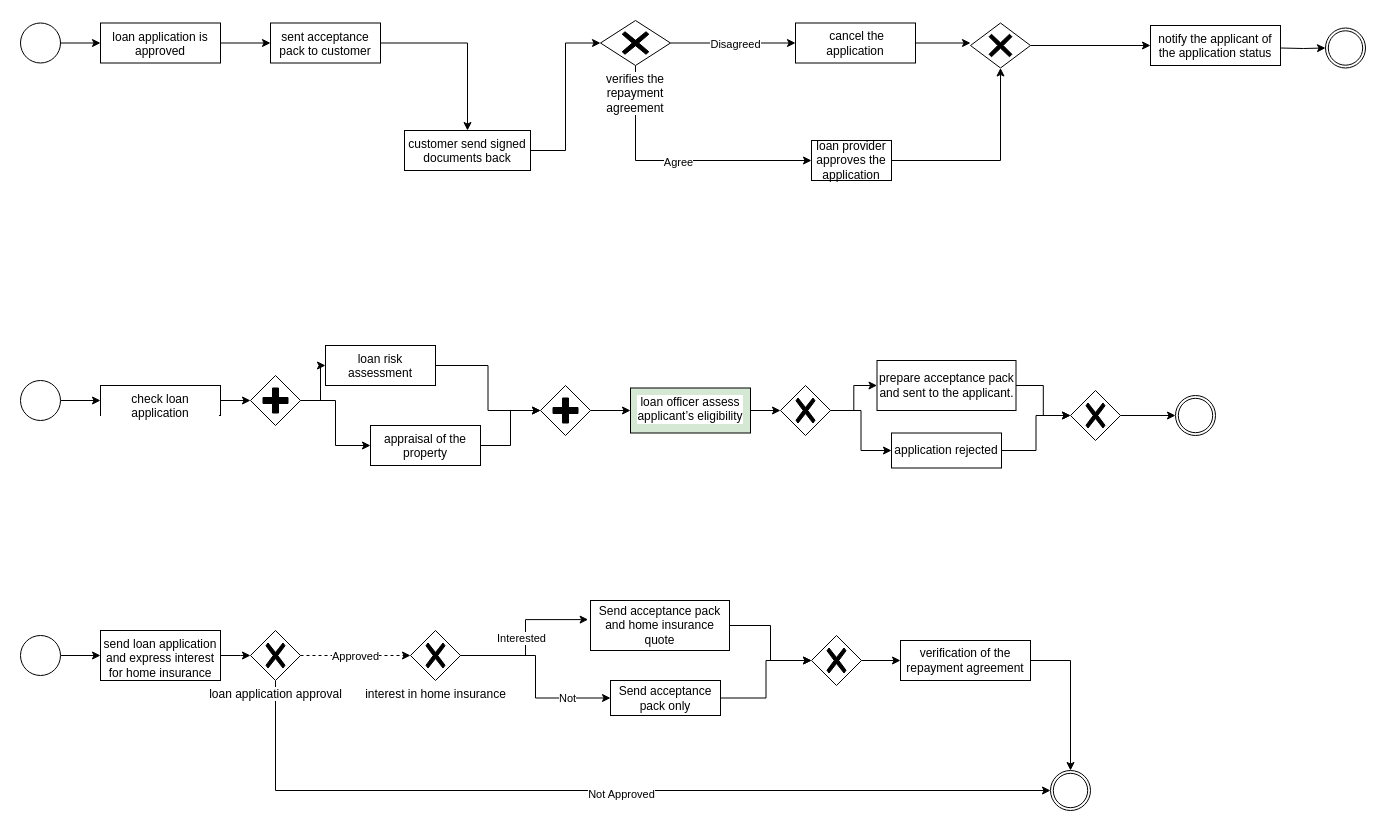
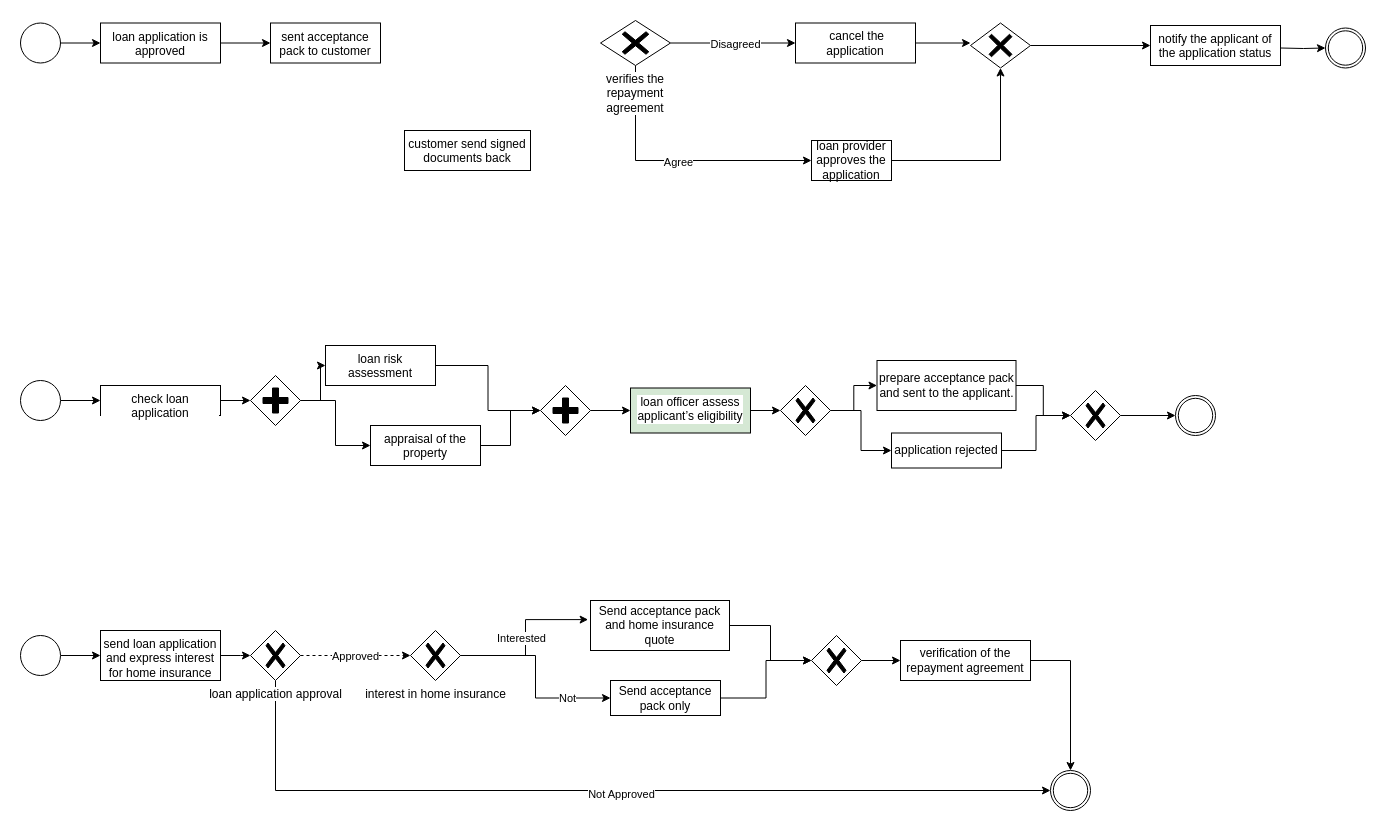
(465, 43) -> none
(566, 100) -> none
